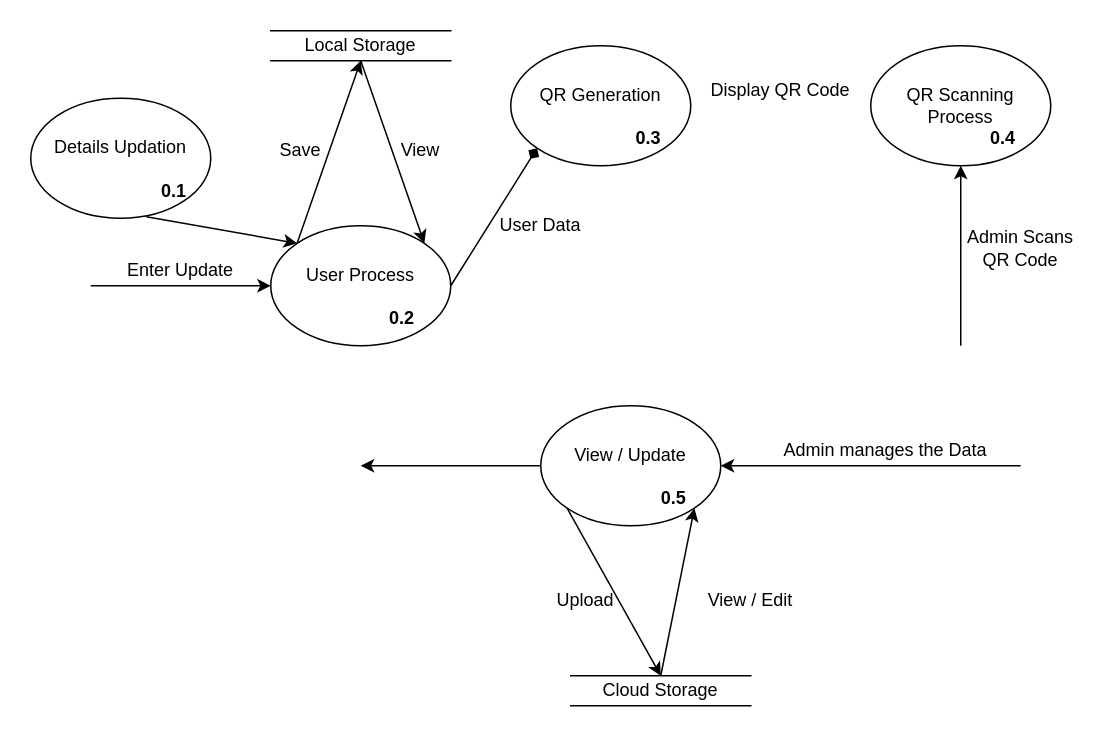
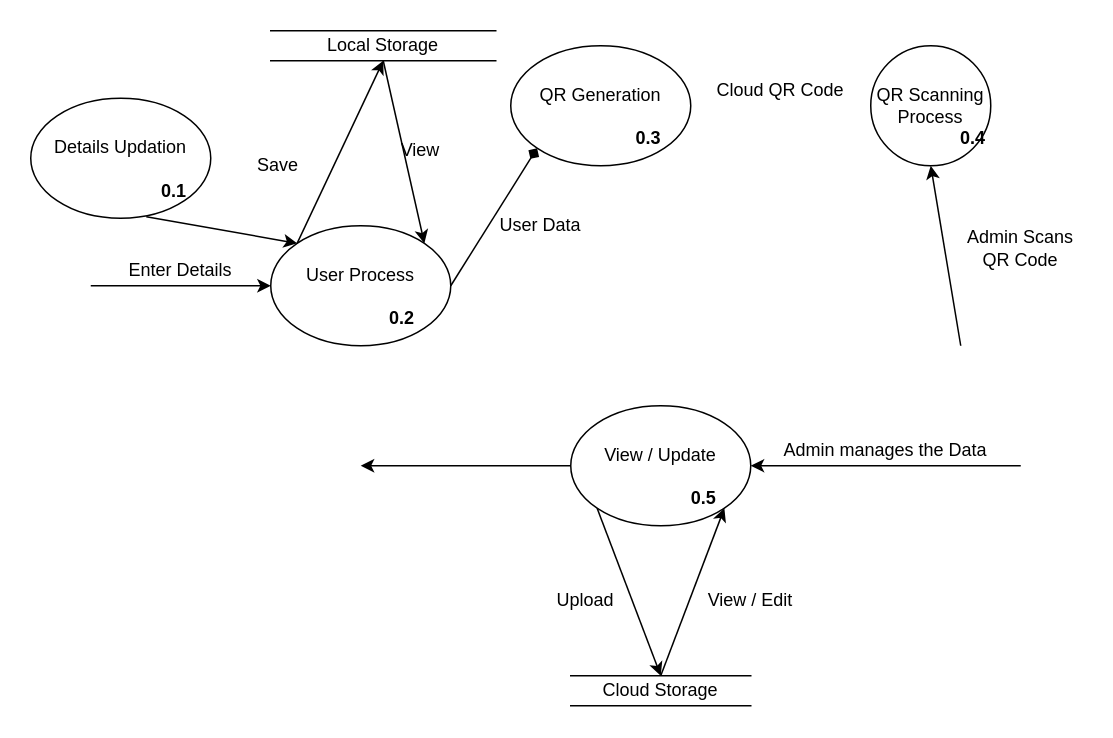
(361, 46) -> (383, 46)
(781, 91) -> (781, 91)
(961, 106) -> (931, 106)
(301, 151) -> (278, 166)
(181, 271) -> (181, 271)
(631, 466) -> (661, 466)
